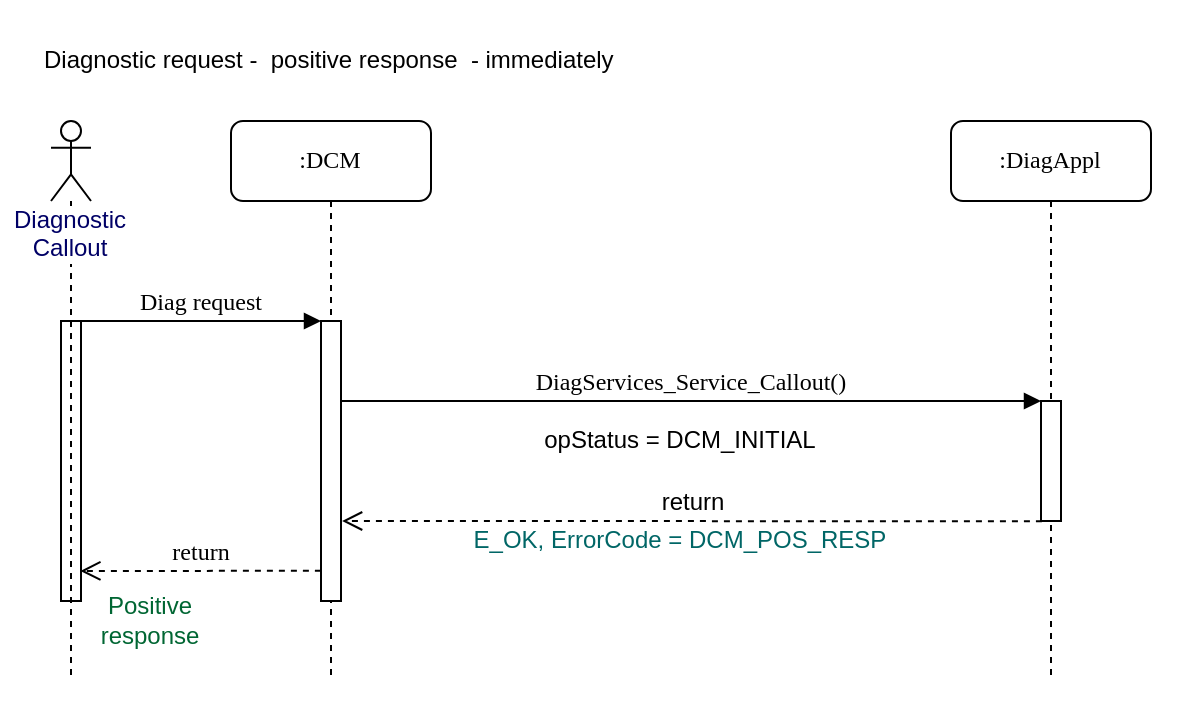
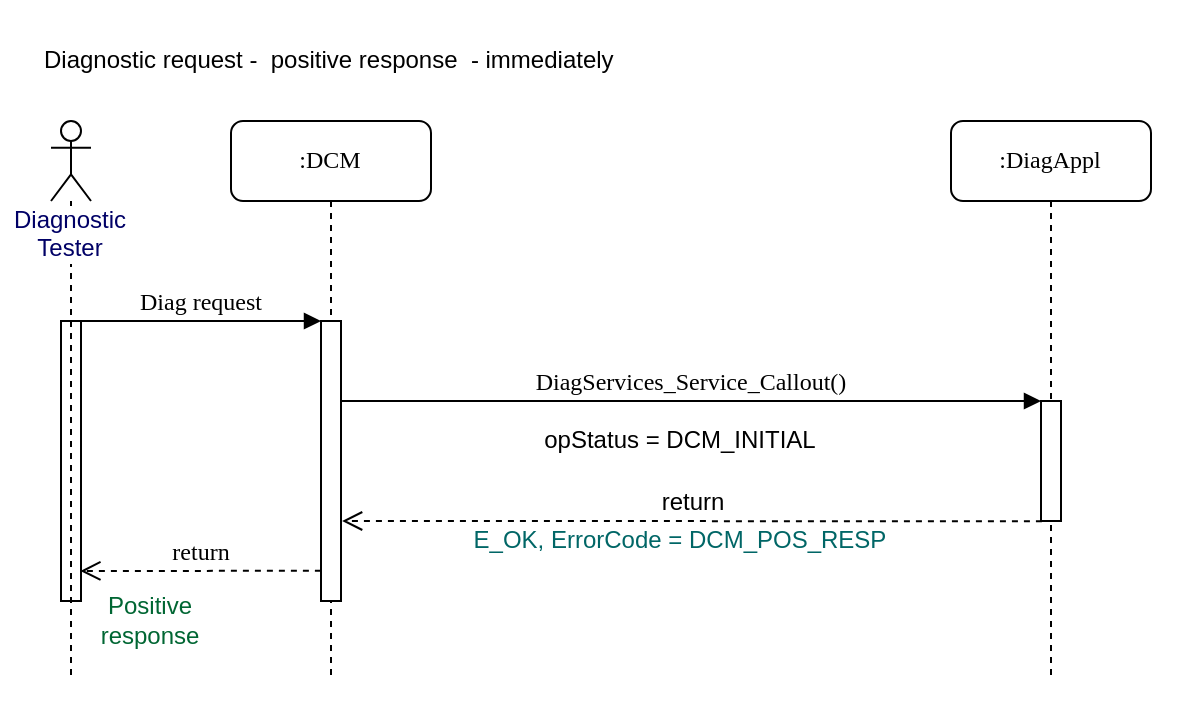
(71, 293) -> (71, 293)
